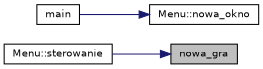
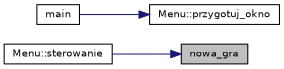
(204, 15) -> (215, 15)
